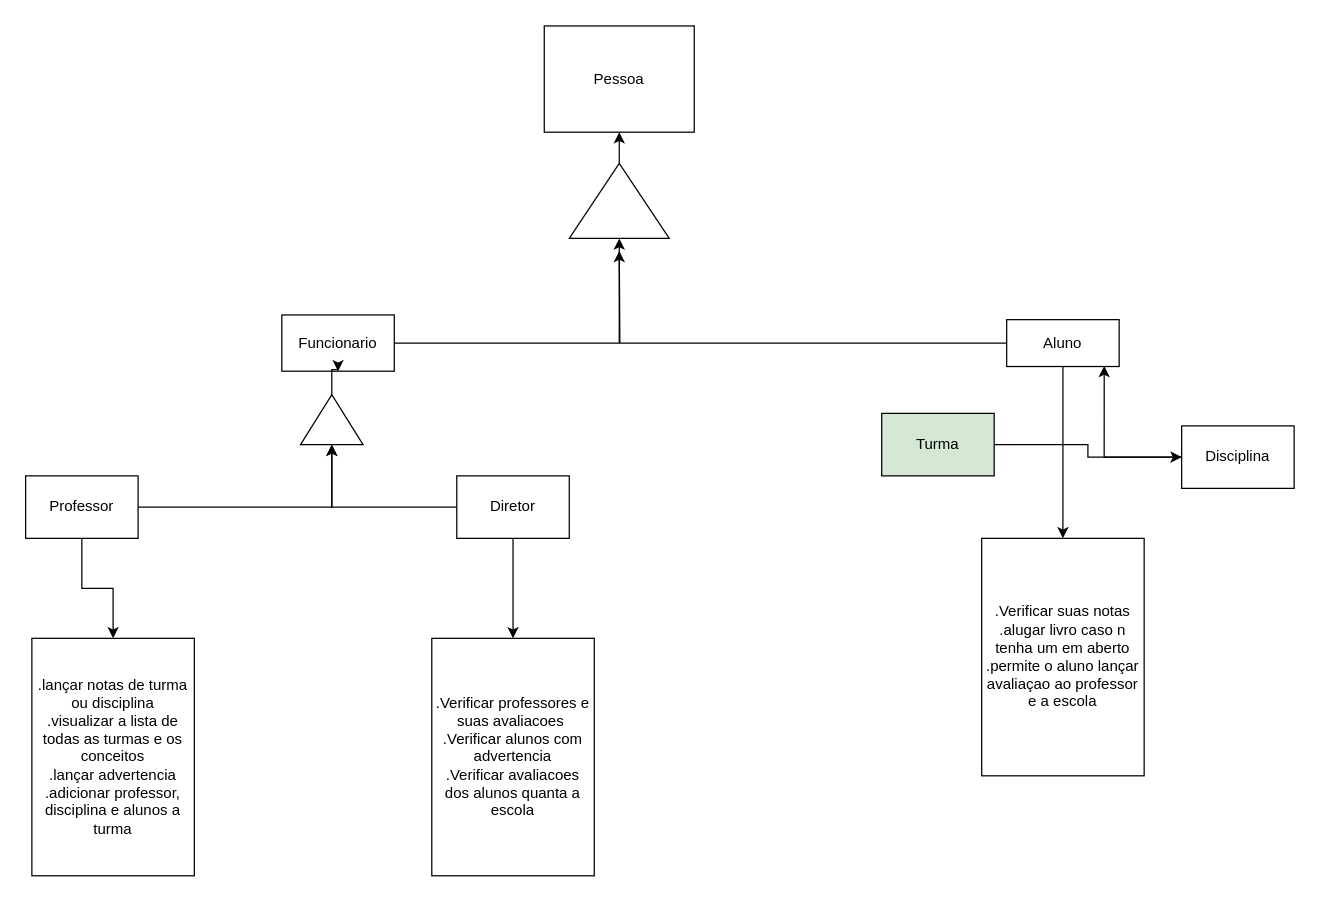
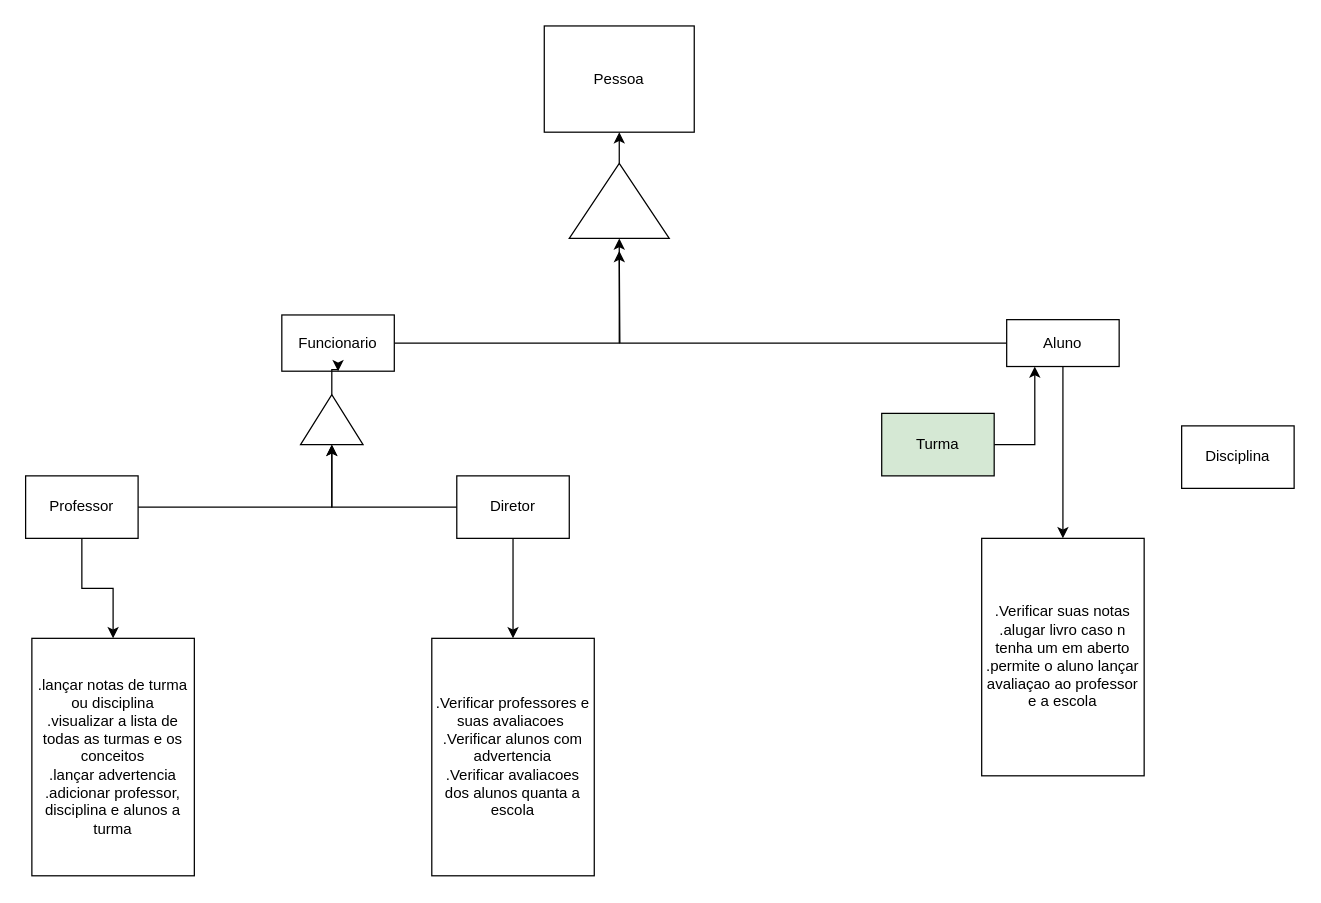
(1104, 414) -> none
(1073, 444) -> (1035, 411)
